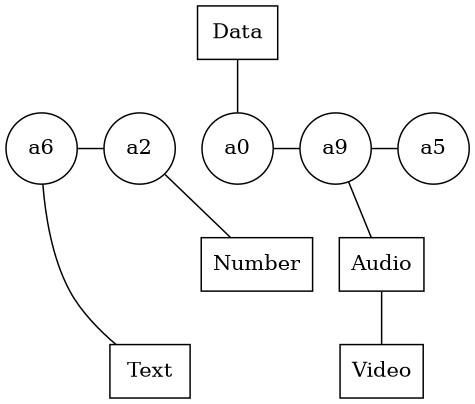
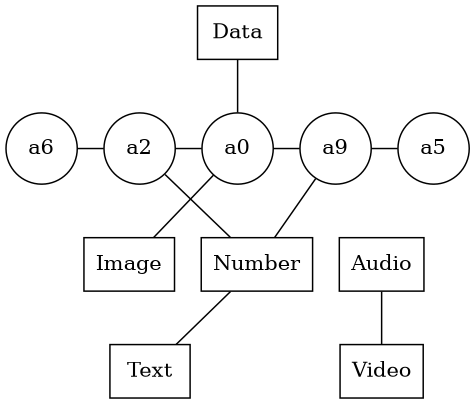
none -> (189, 149)
(360, 210) -> (295, 208)
none -> (129, 264)
(62, 273) -> (203, 318)
